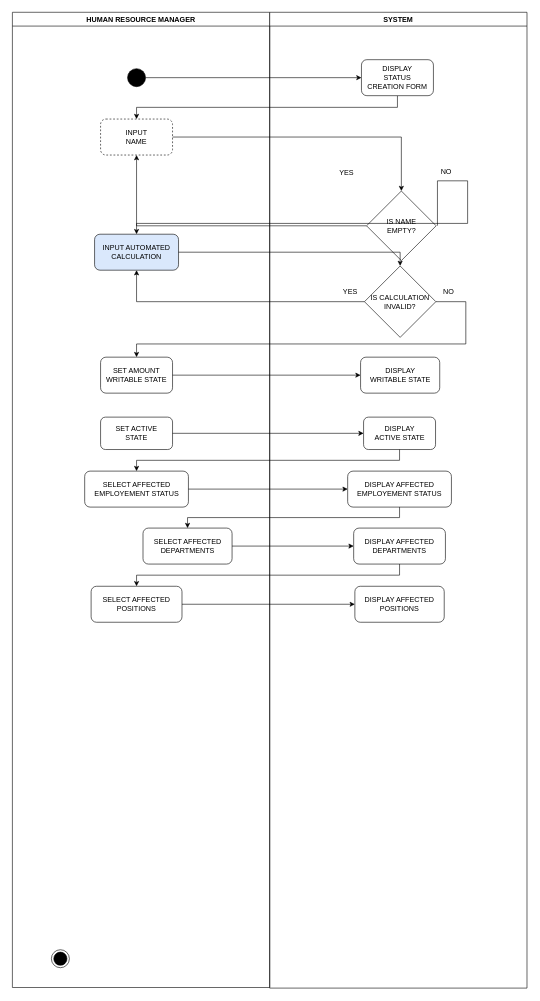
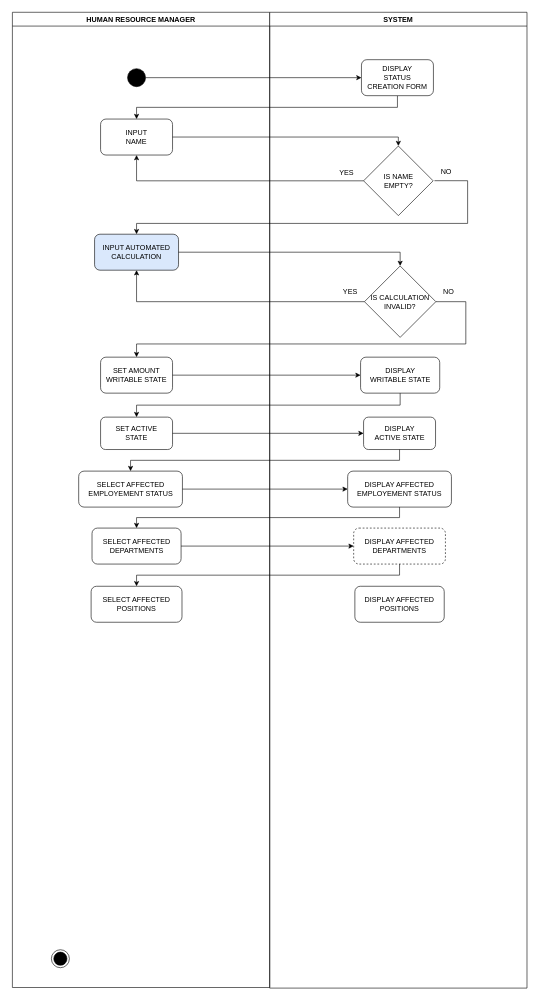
(137, 137) -> (137, 137)
(401, 226) -> (398, 181)
none -> (137, 408)
(137, 489) -> (131, 489)
(188, 546) -> (137, 546)
(400, 546) -> (400, 546)
(349, 605) -> none
